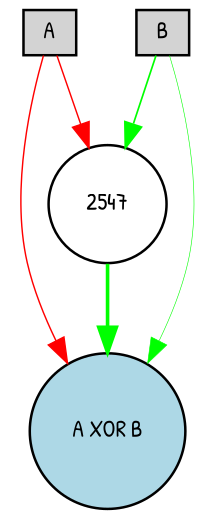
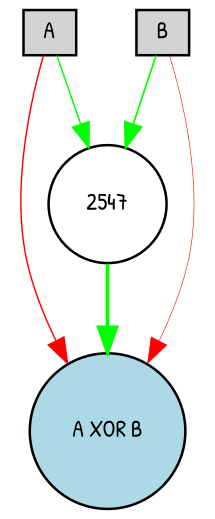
(69, 90) -> (69, 90)
(194, 200) -> (194, 200)
